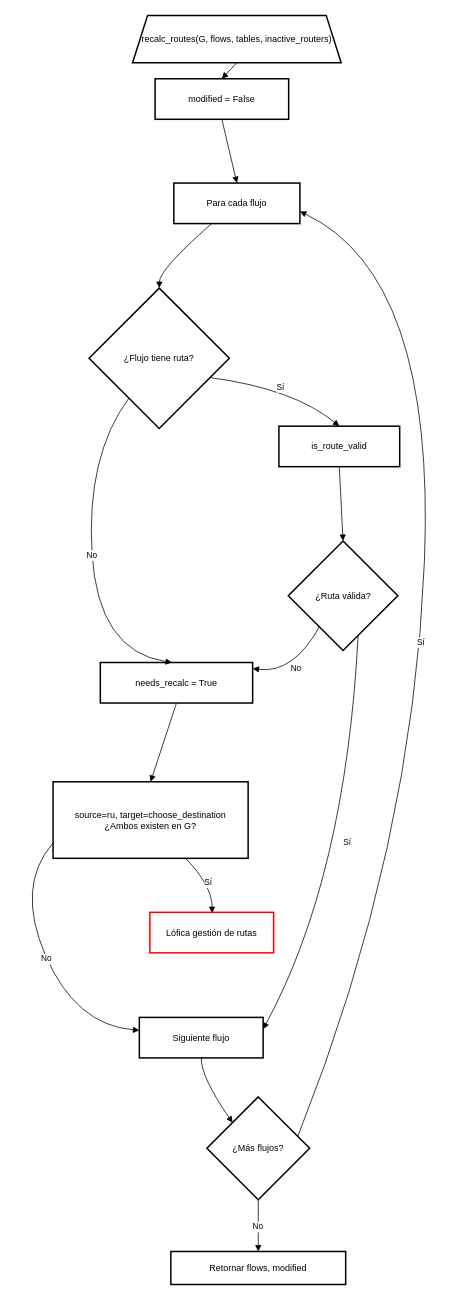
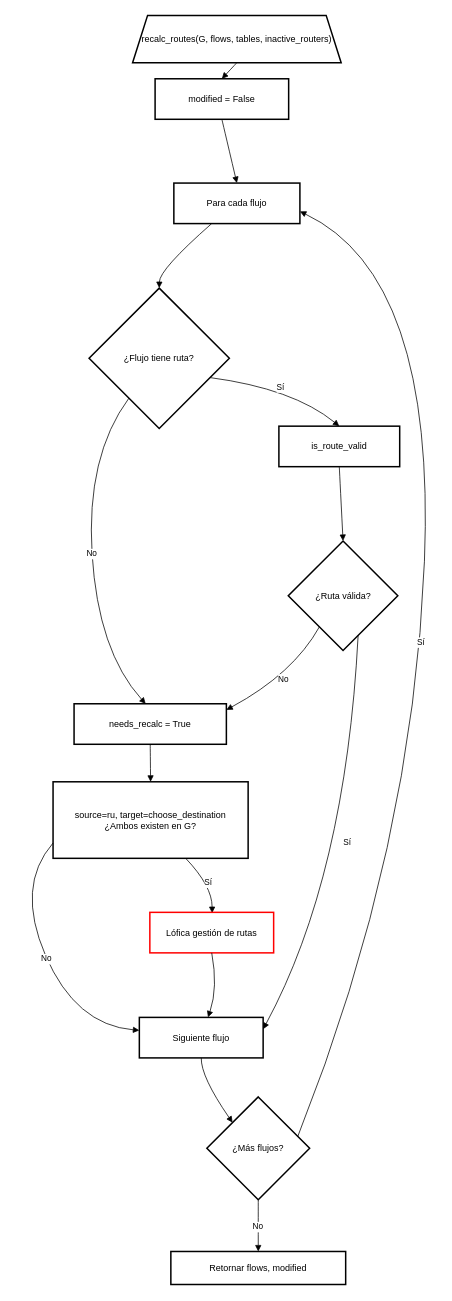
(176, 683) -> (150, 724)
none -> (214, 982)
